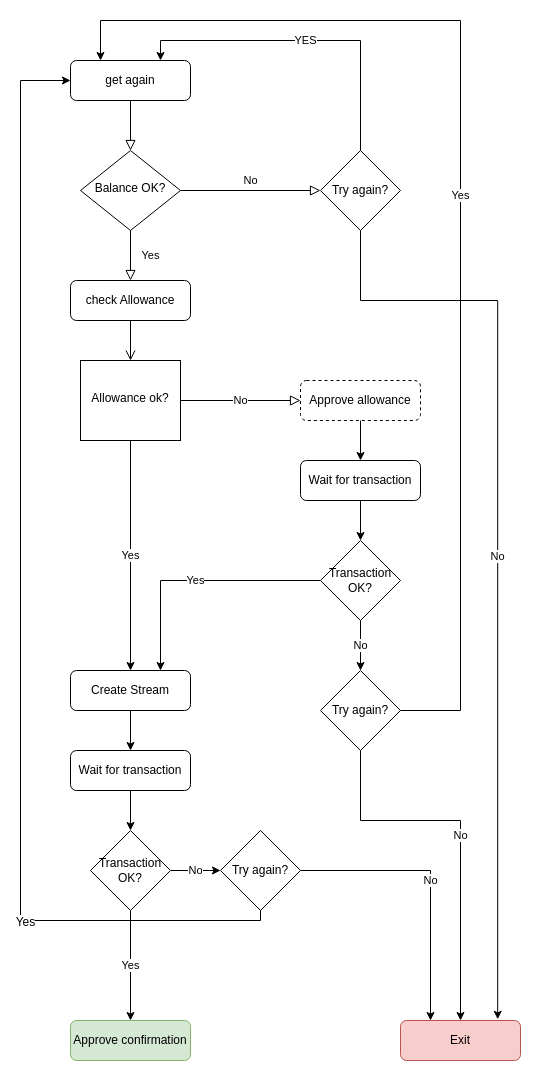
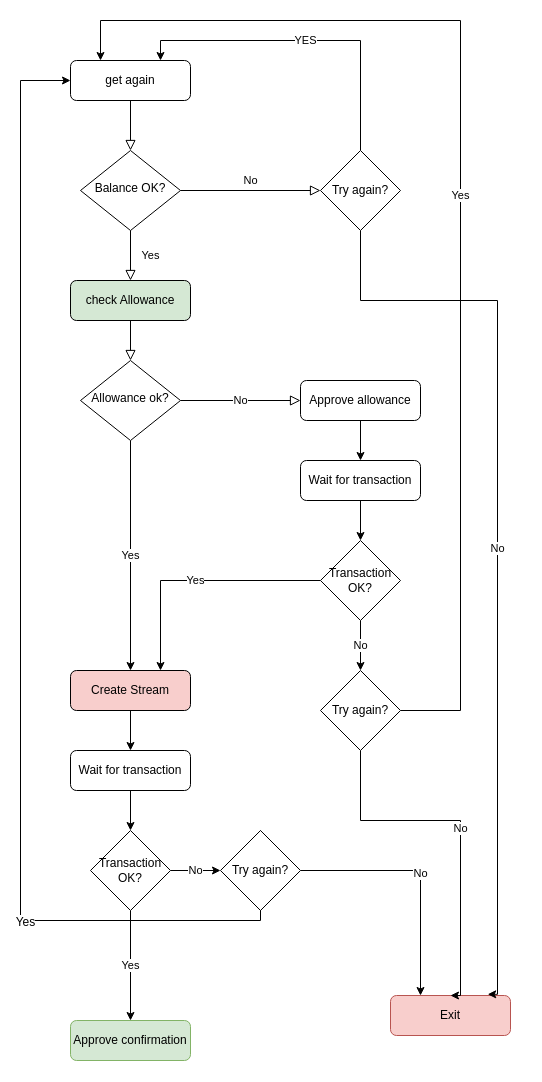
(131, 301) -> (131, 301)
(131, 353) -> (131, 349)
(131, 401) -> (131, 401)
(361, 401) -> (361, 401)
(131, 691) -> (131, 691)
(461, 1041) -> (451, 1016)
